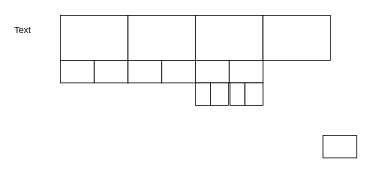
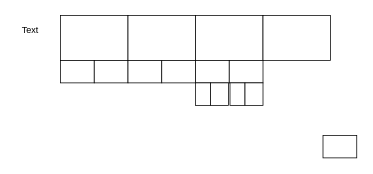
(23, 30) -> (30, 30)
